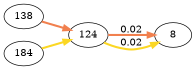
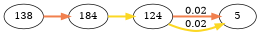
(53, 25) -> (53, 16)
(173, 35) -> (238, 16)
